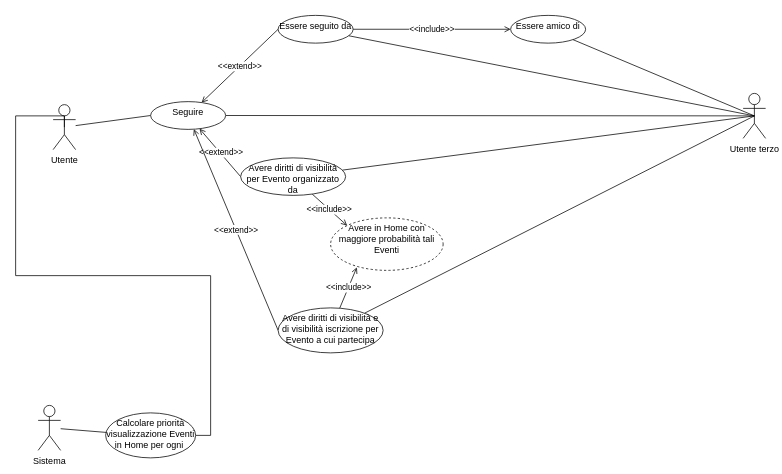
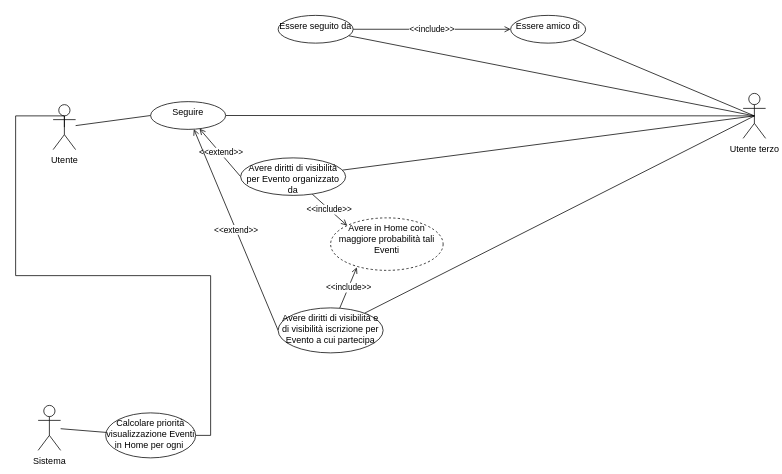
(240, 65) -> none
